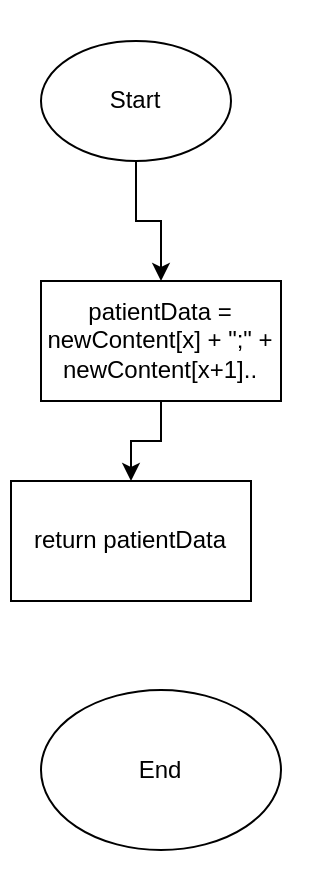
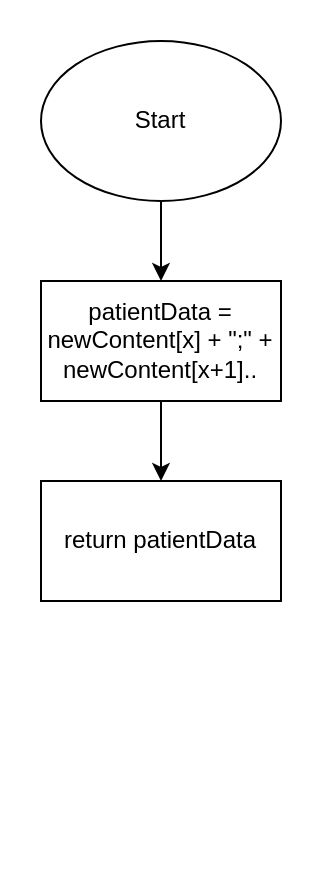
(136, 101) -> (161, 121)
(131, 541) -> (161, 541)
(161, 770) -> none
